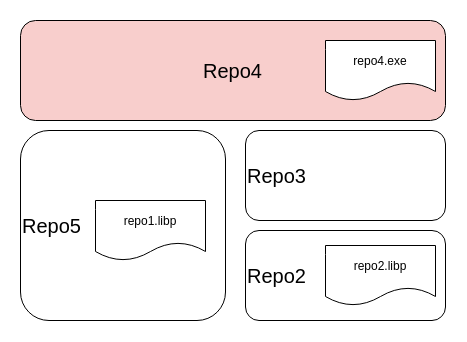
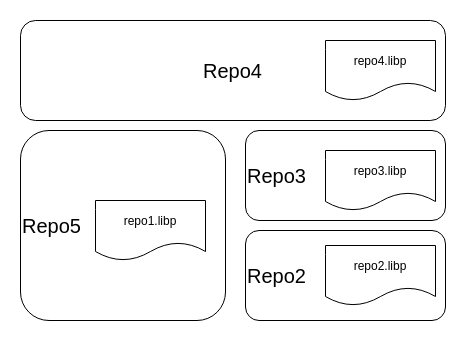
(381, 62) -> (381, 62)
(233, 71) -> (233, 71)
none -> (381, 181)
